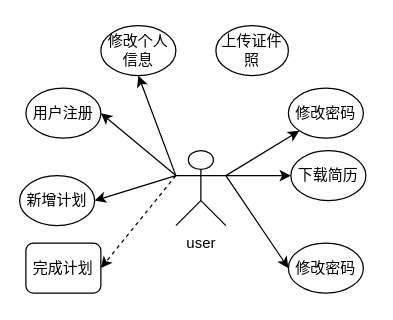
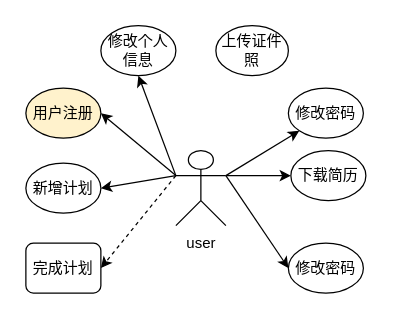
(63, 113) -> (63, 113)
(57, 201) -> (63, 188)
